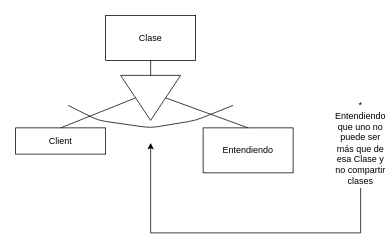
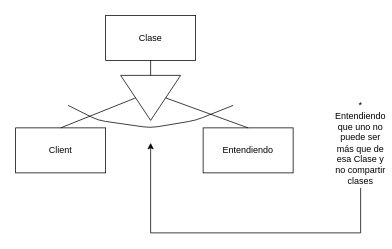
(60, 141) -> (60, 150)
